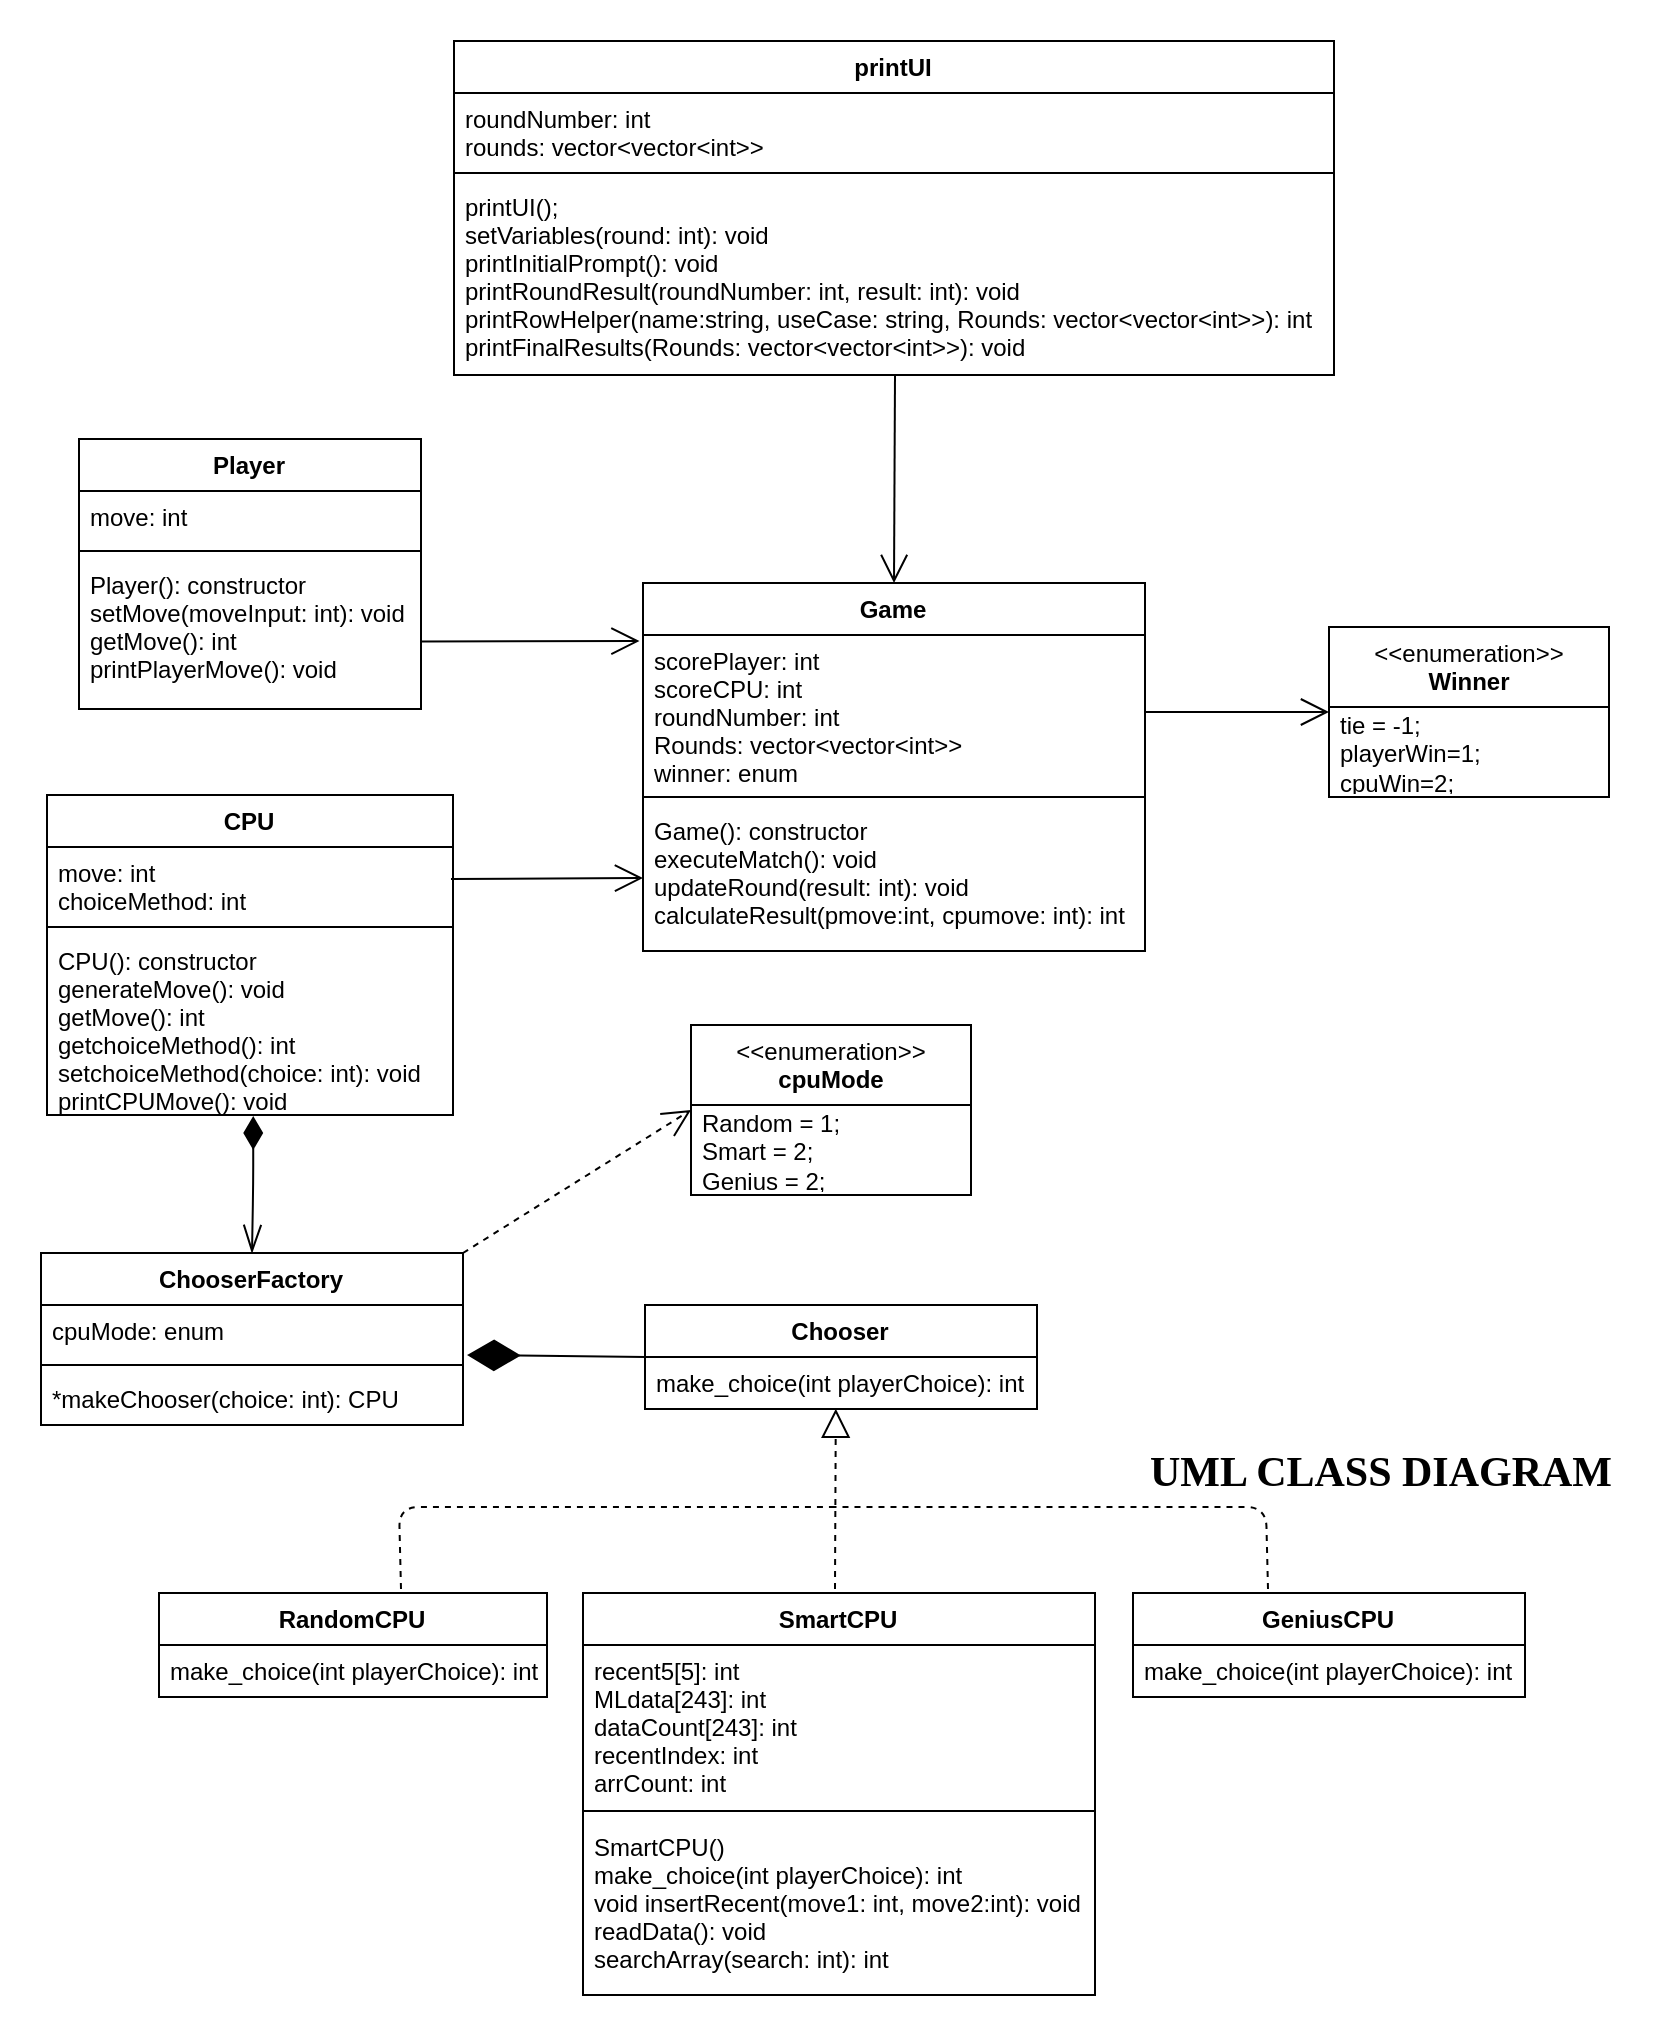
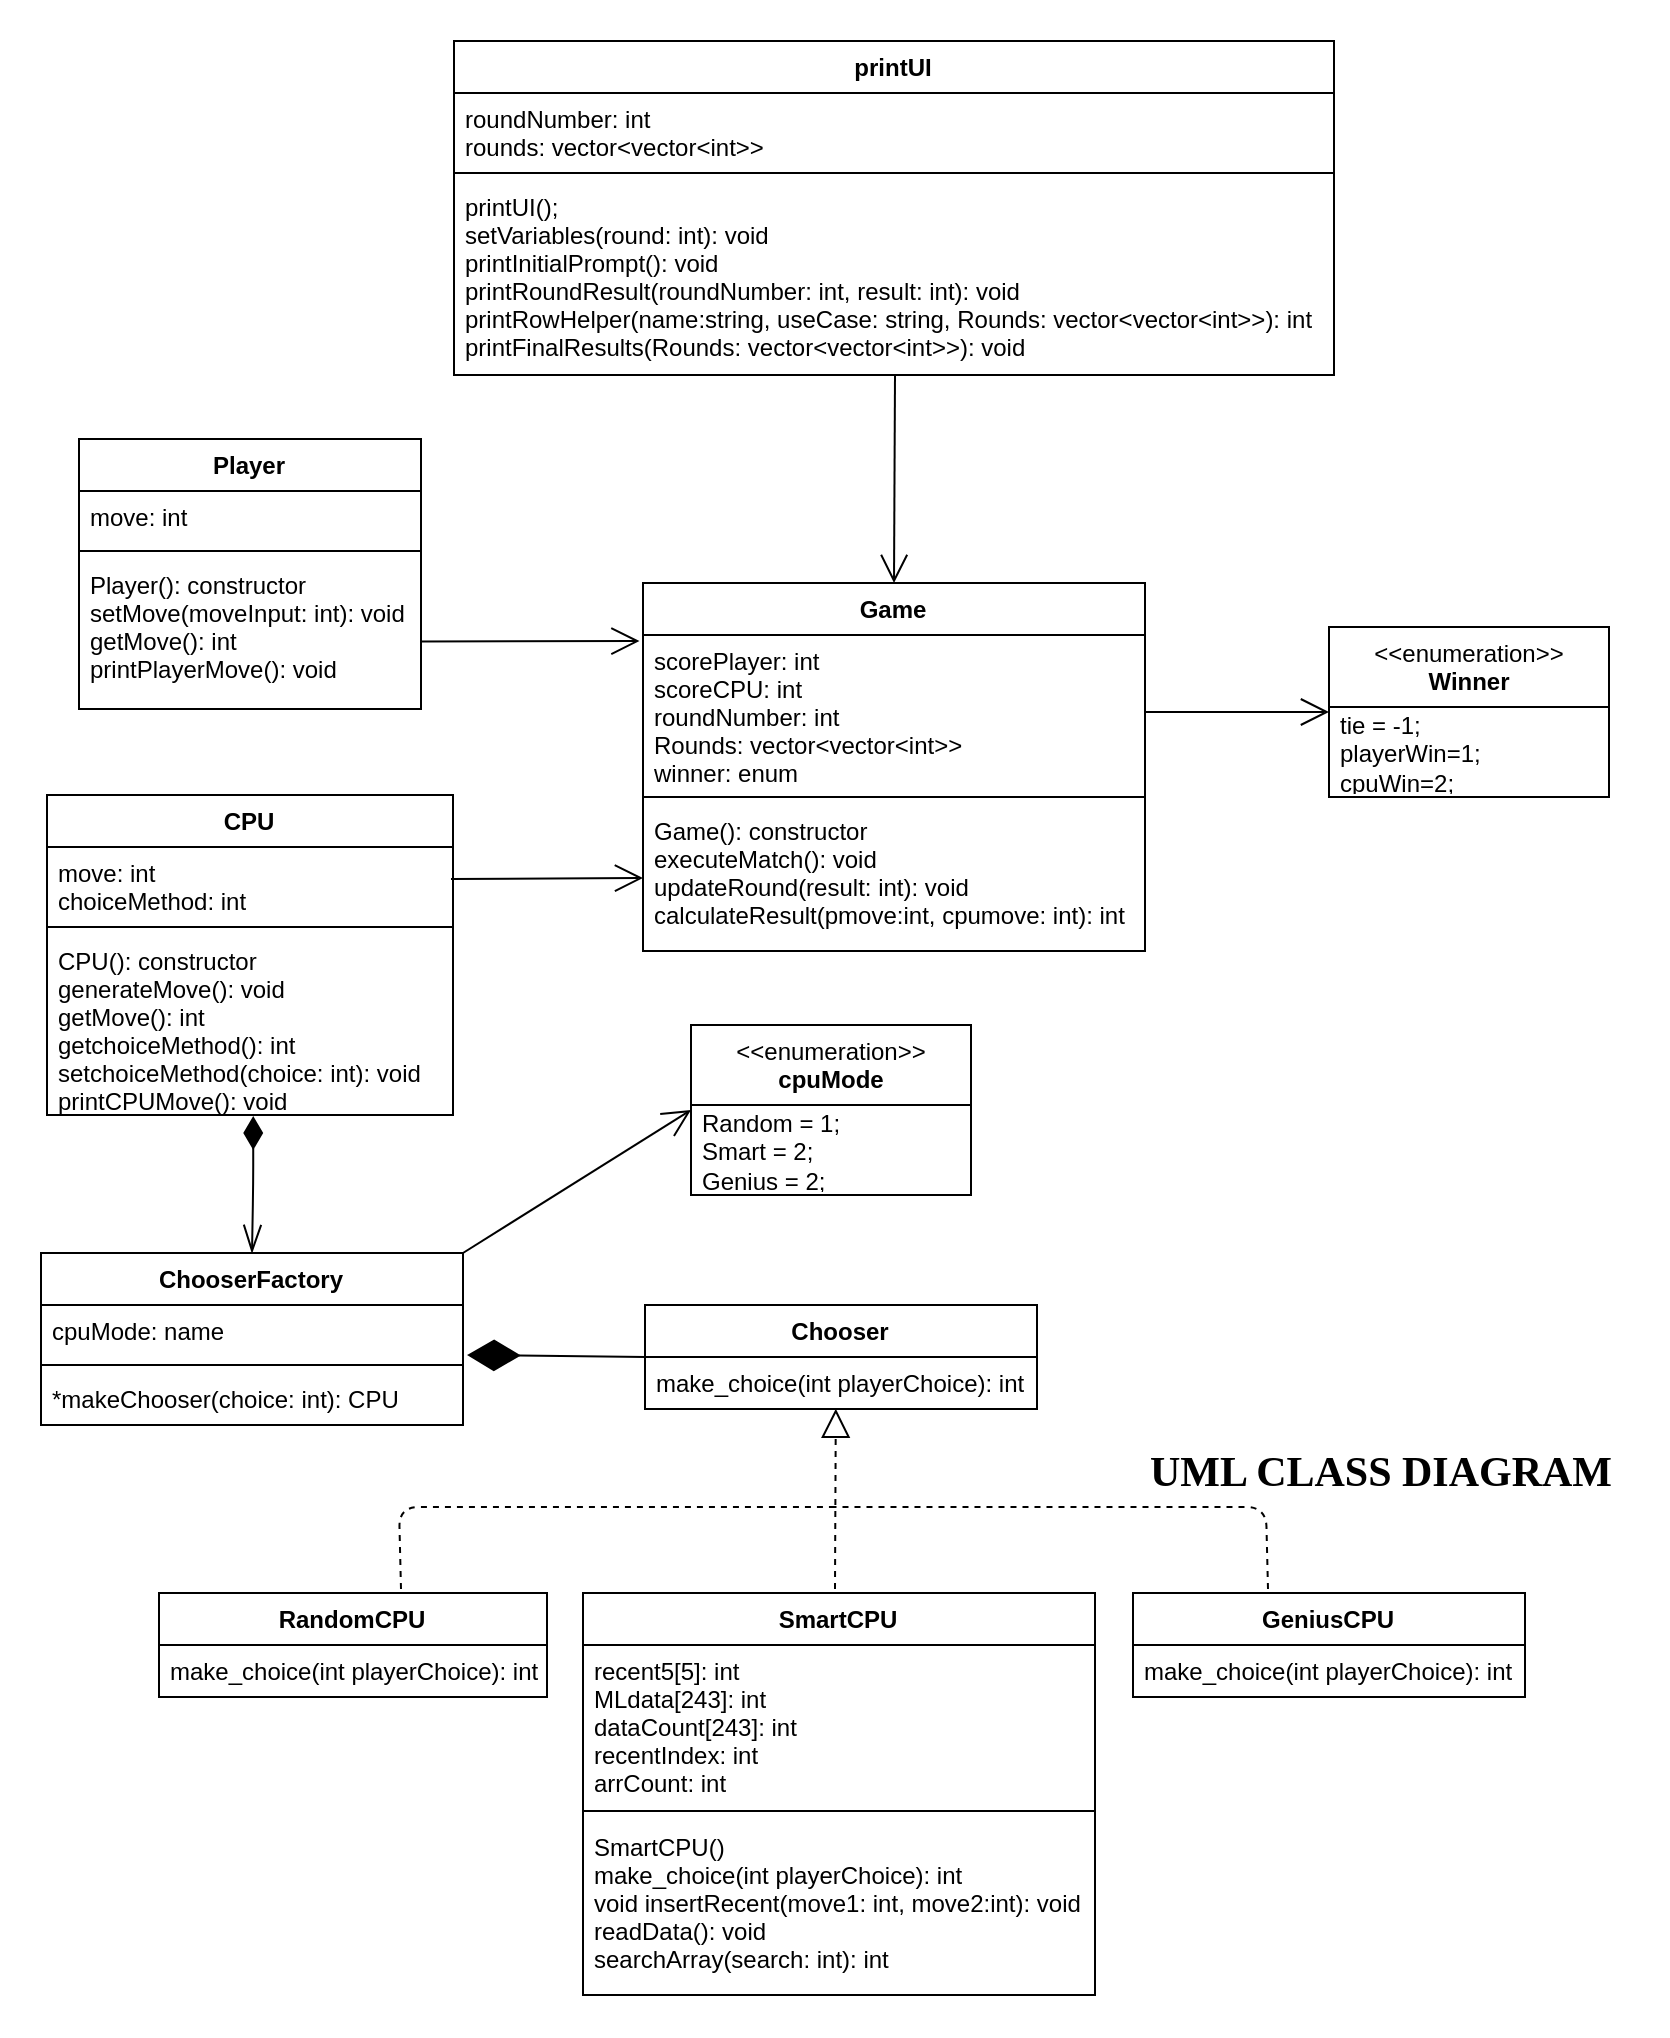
(576, 1182) -> (576, 1182)
(133, 1332) -> (133, 1332)
